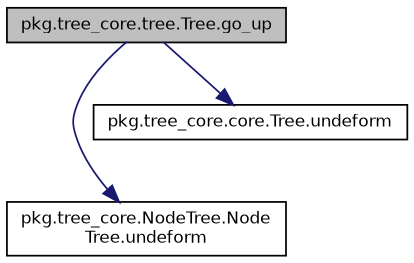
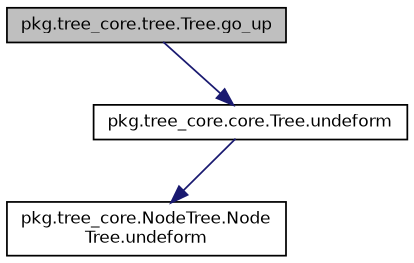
(75, 111) -> (210, 165)
